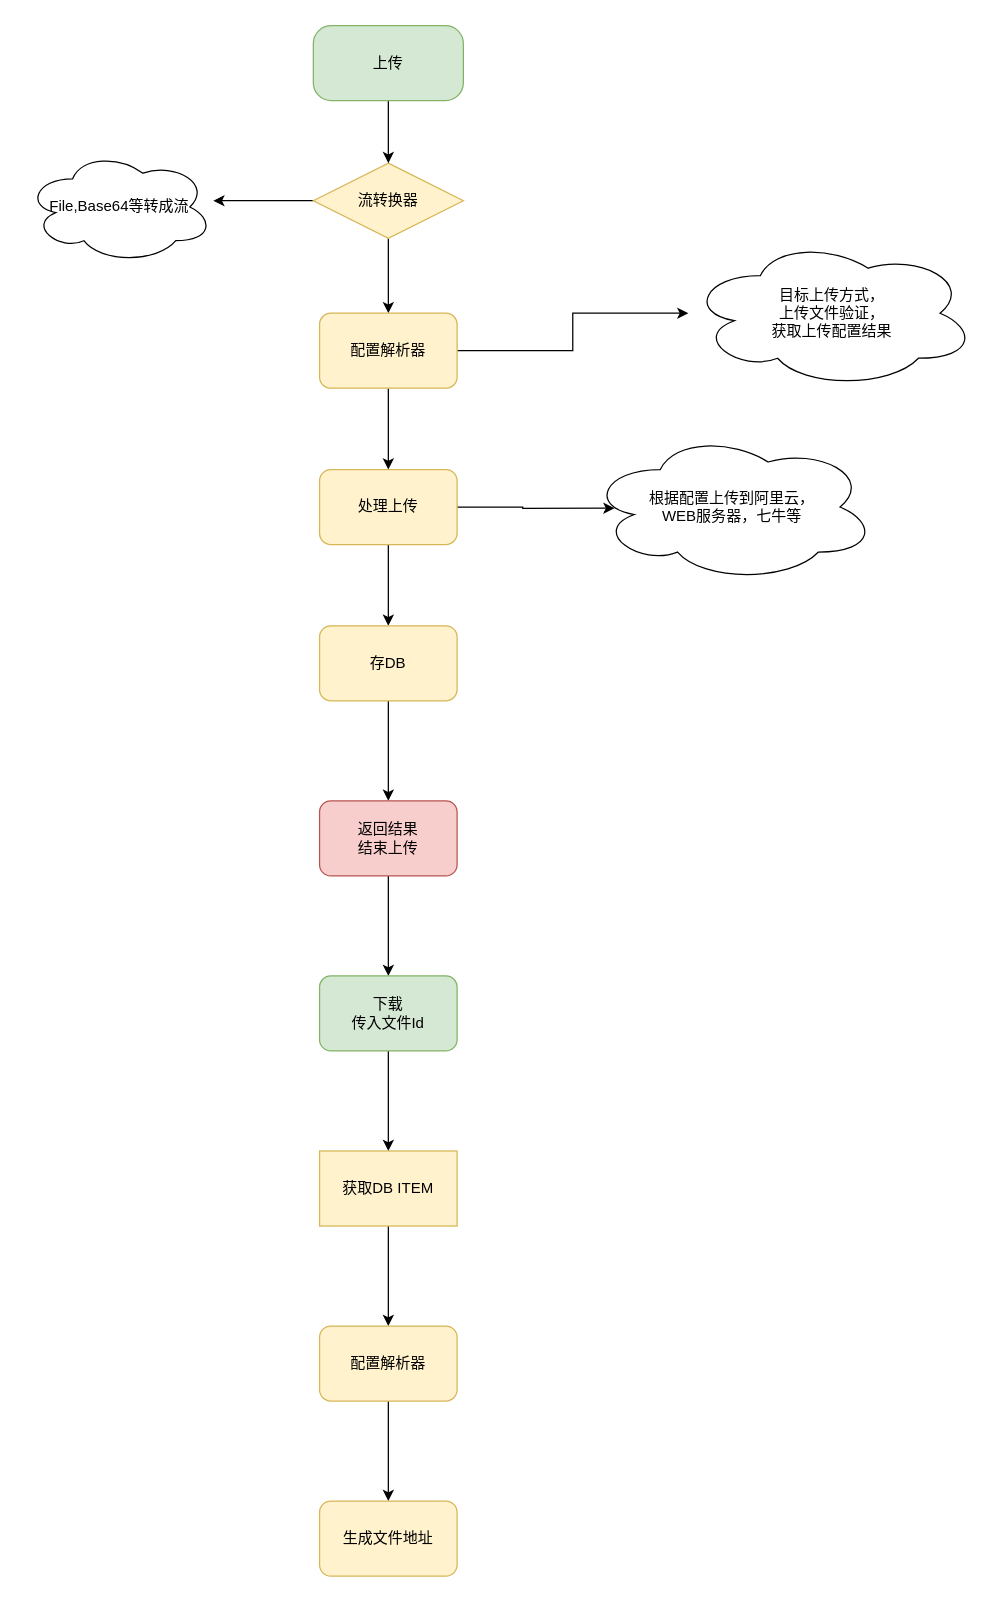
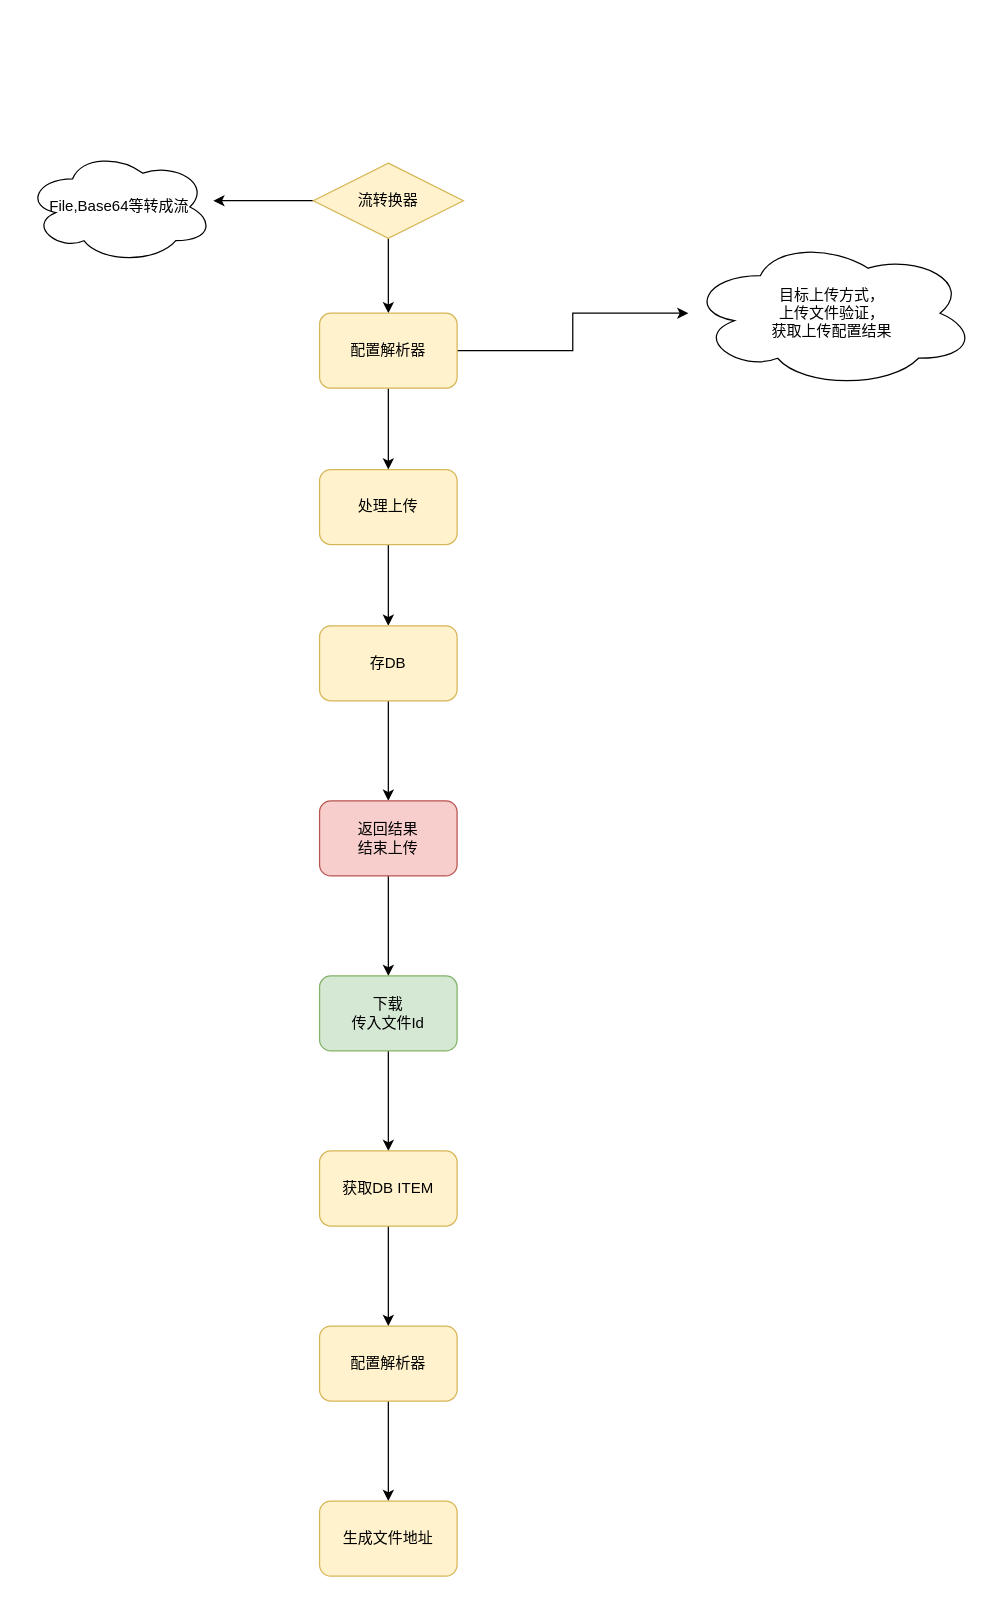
(388, 63) -> none
(388, 128) -> none
(732, 507) -> none
(531, 508) -> none
(388, 1188) -> (388, 1188)
